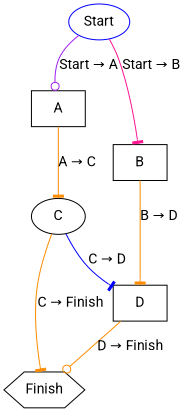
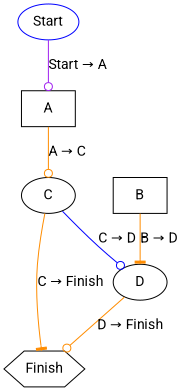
(127, 88) -> none
(58, 160) -> (48, 148)
(84, 262) -> (89, 238)
(140, 303) -> (140, 282)
